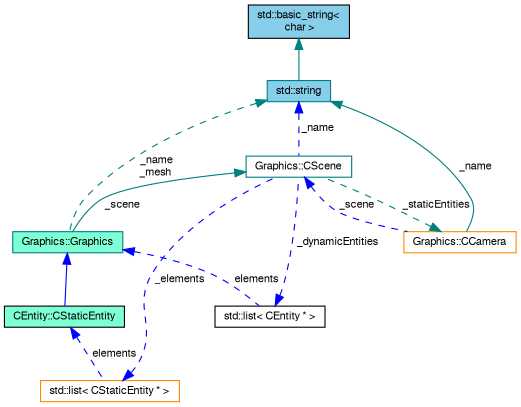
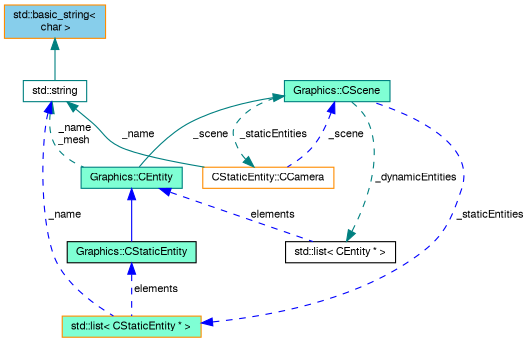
(299, 22) -> (55, 22)
(299, 91) -> (55, 91)
(299, 135) -> (47, 227)
(299, 167) -> (337, 91)
(293, 237) -> (374, 165)
(68, 242) -> (132, 178)
(460, 242) -> (268, 178)
(179, 279) -> (489, 215)
(64, 317) -> (132, 252)
(110, 391) -> (132, 327)
